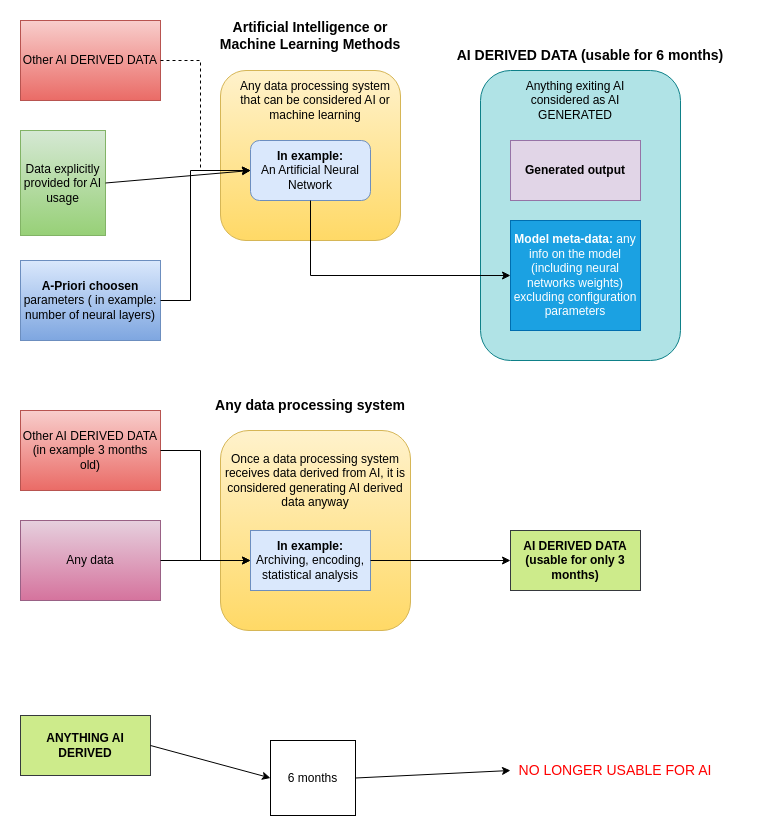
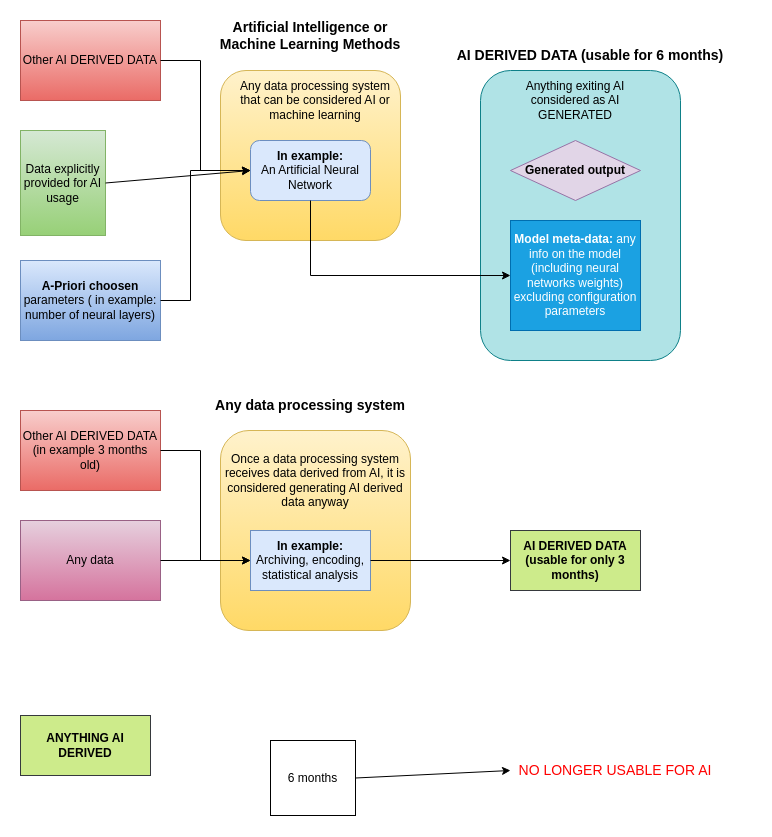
(201, 95) -> (201, 95)
(576, 171) -> (576, 171)
(207, 761) -> none
